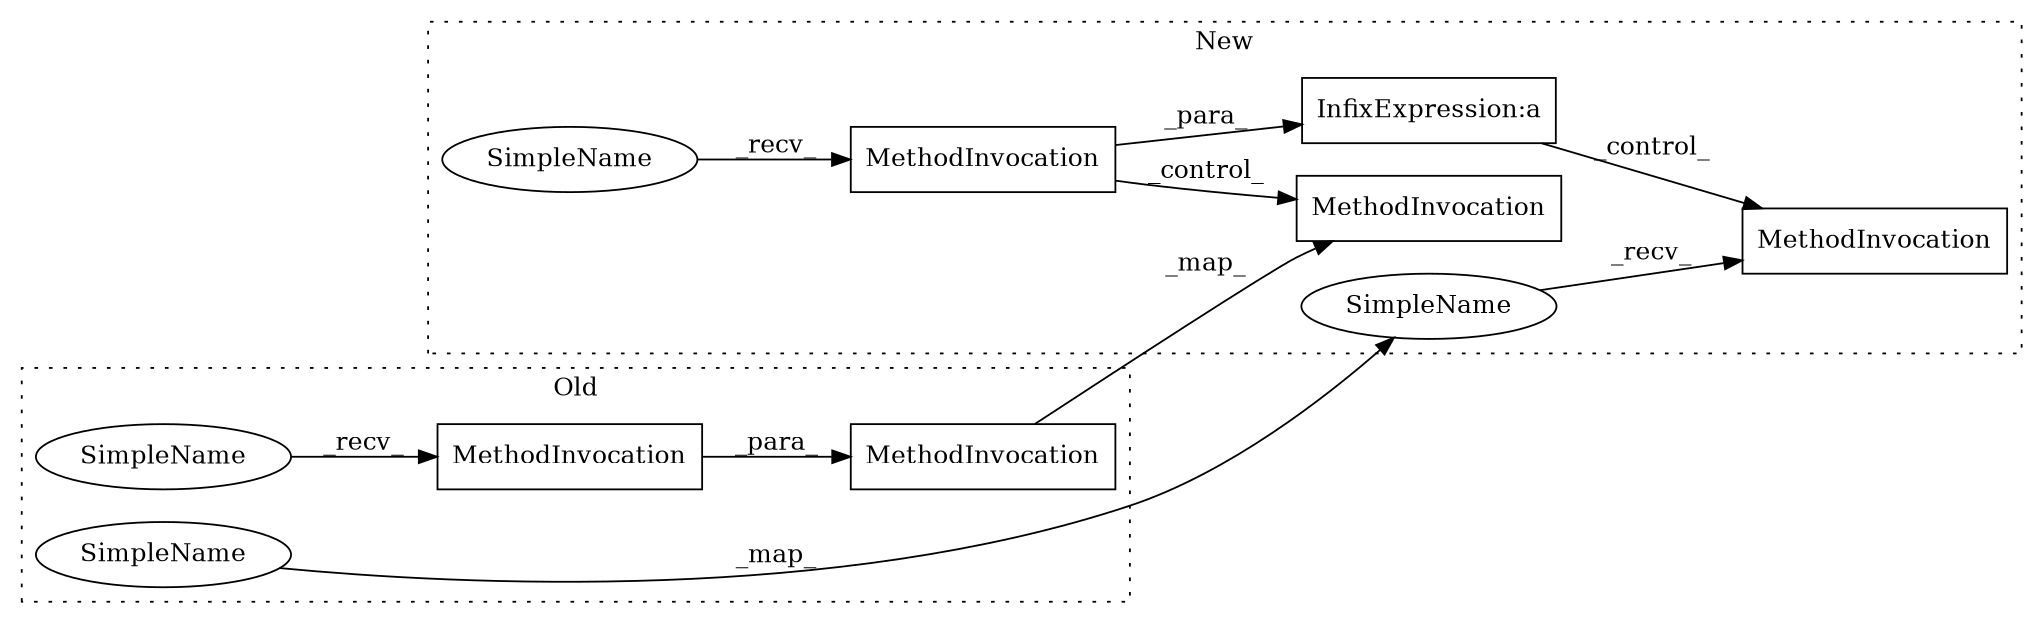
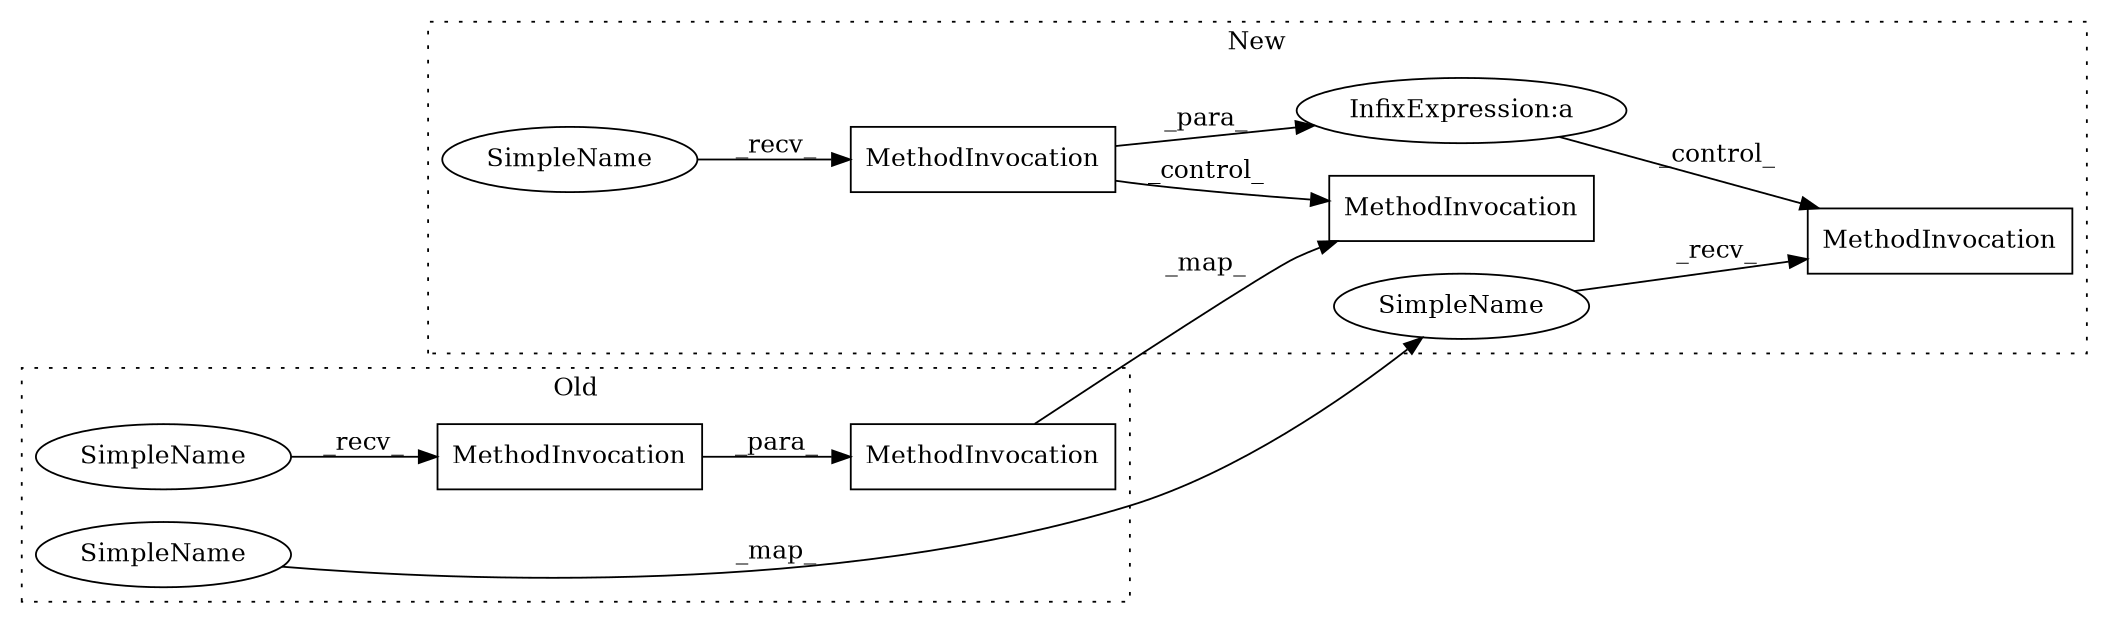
(1429, 111) -> (1462, 111)
